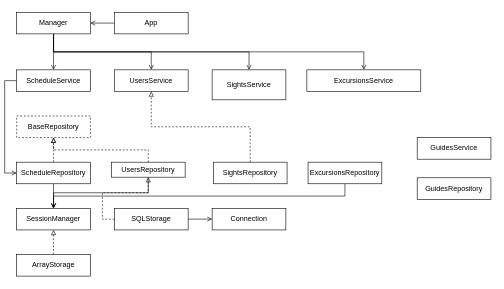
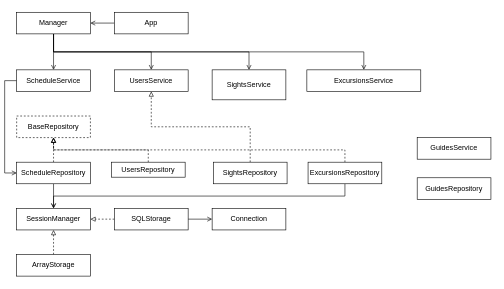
none -> (254, 150)
(78, 193) -> none
(102, 206) -> (98, 219)
